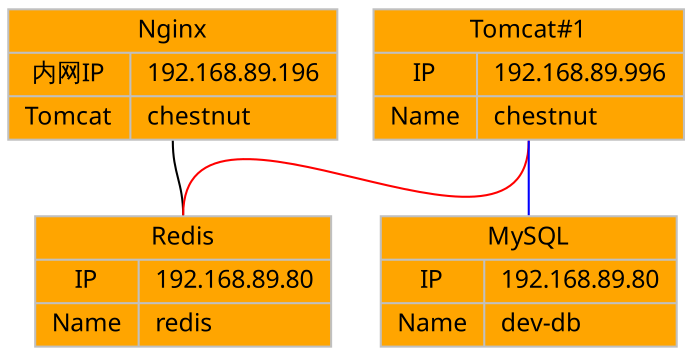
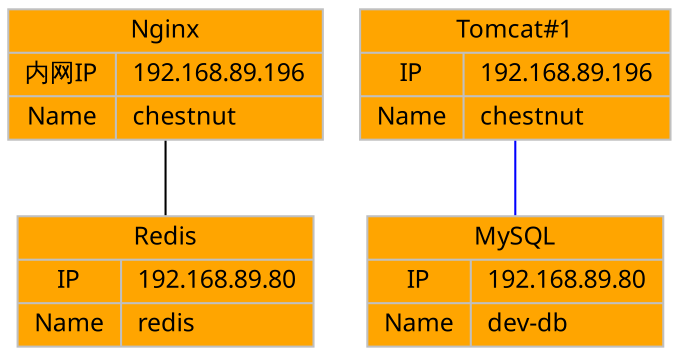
(580, 73) -> (567, 73)
(69, 117) -> (62, 117)
(356, 178) -> none
